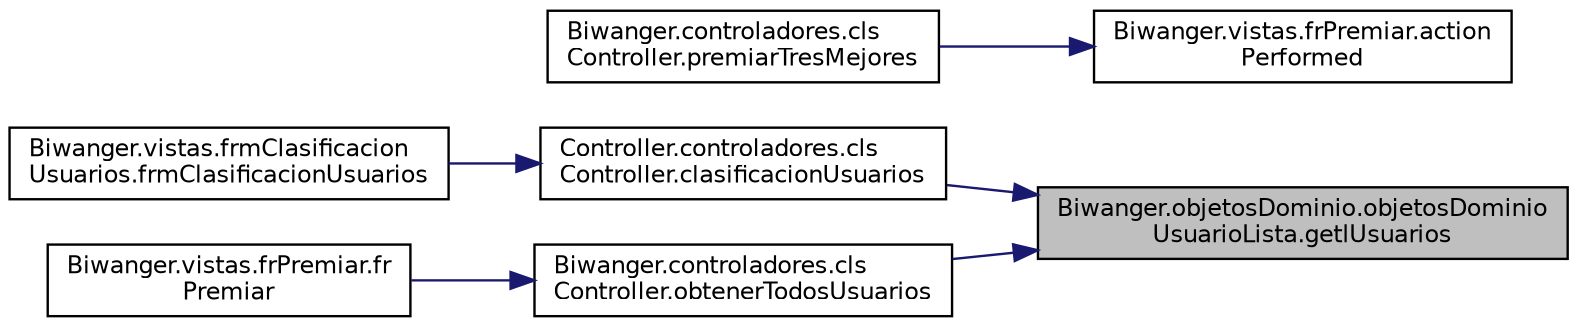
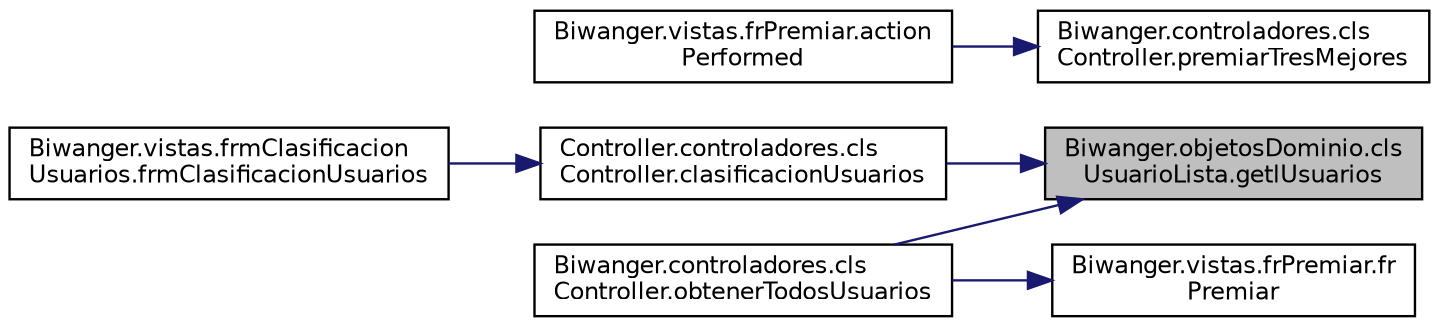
(1005, 47) -> (983, 47)
(1303, 223) -> (1234, 163)
(461, 280) -> (990, 280)
